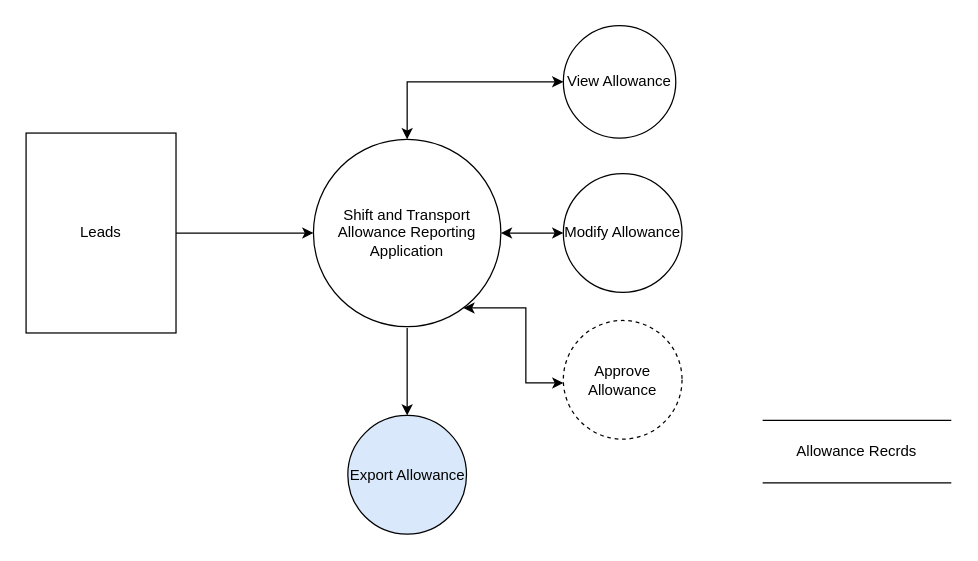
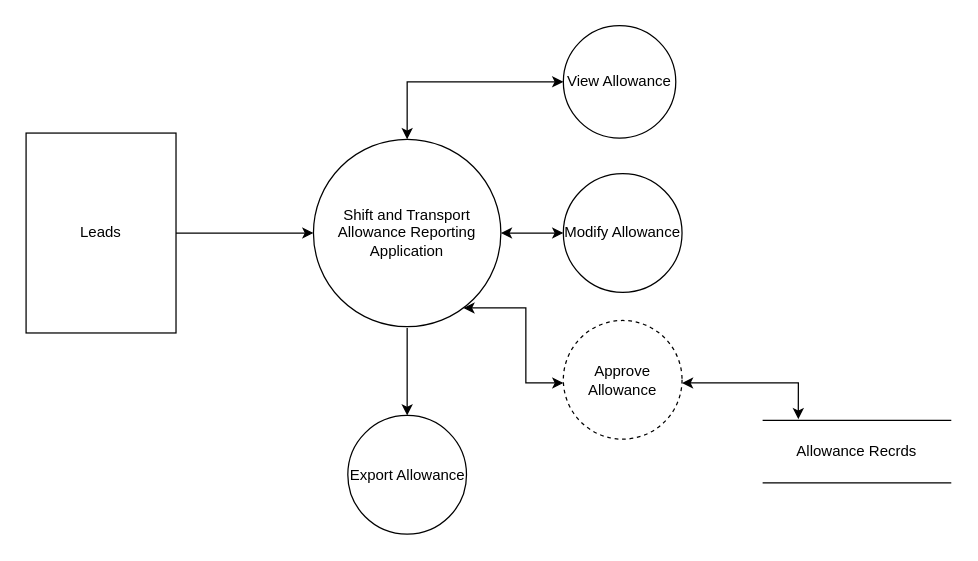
none -> (758, 383)
(407, 475) -> (407, 475)
